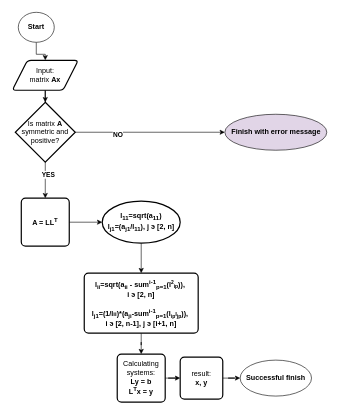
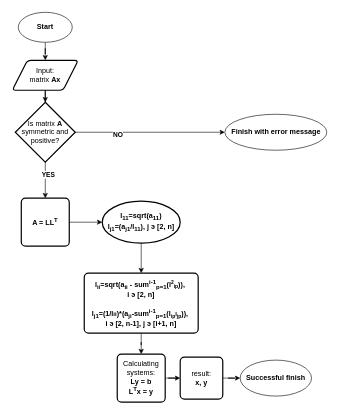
(36, 27) -> (45, 27)
(276, 132) -> (276, 132)
